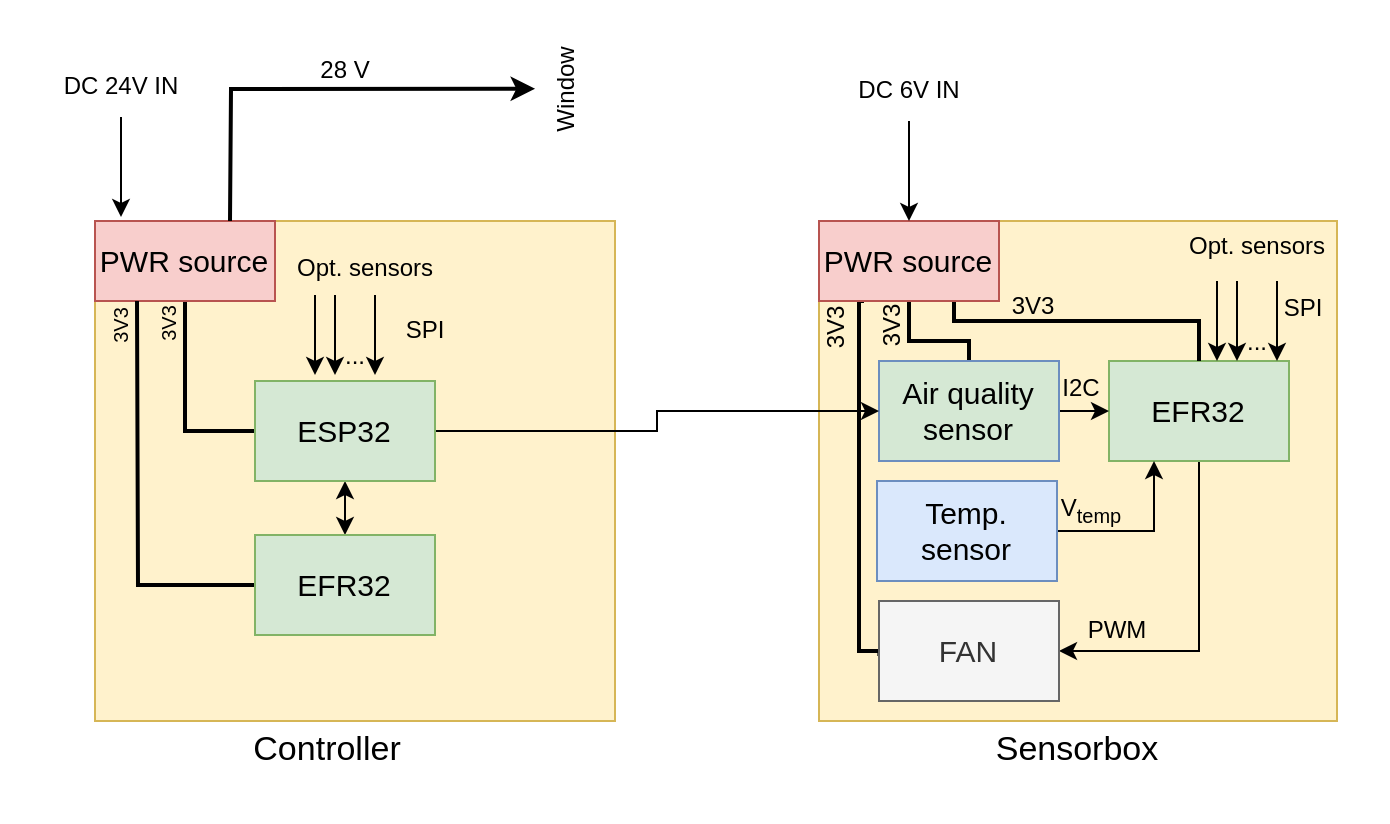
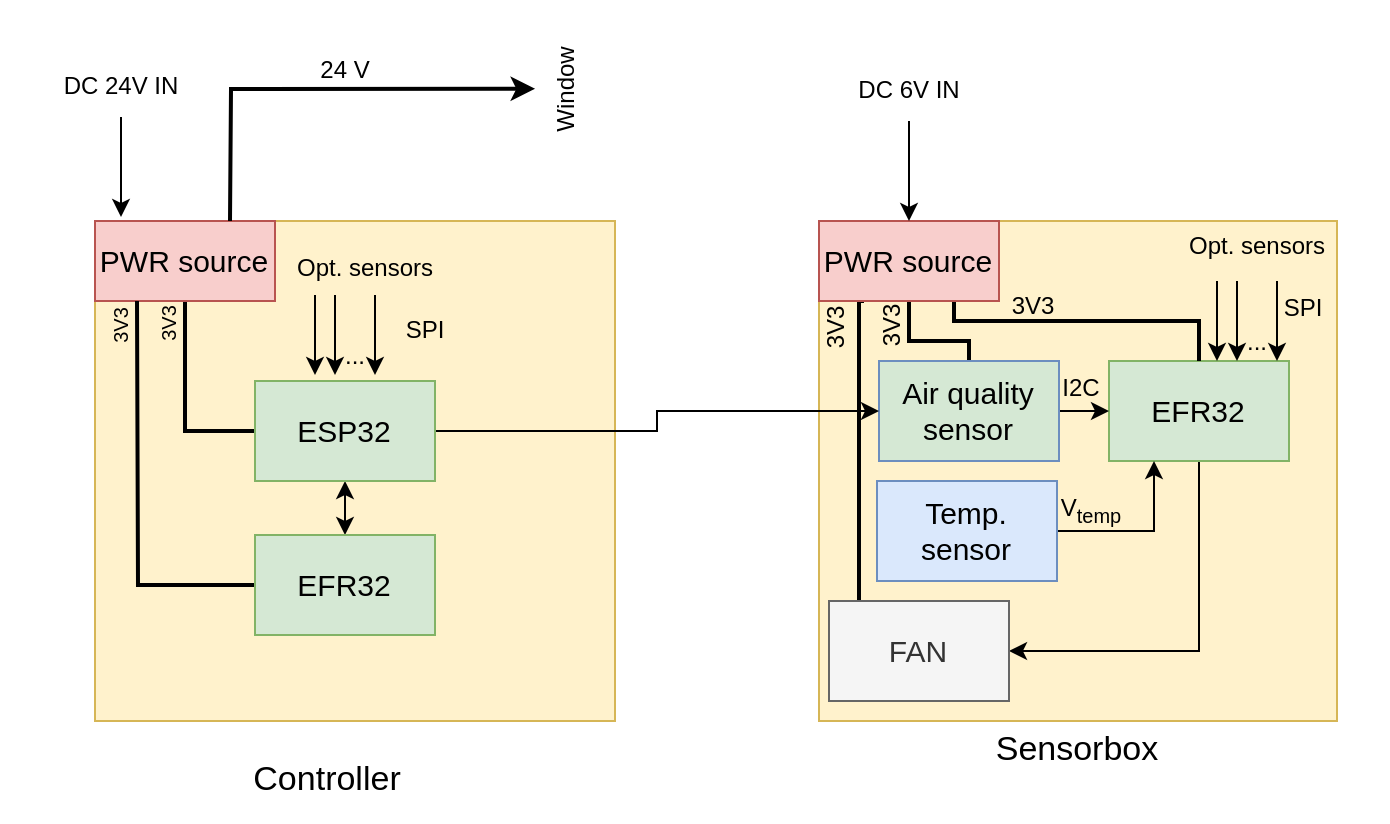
(346, 71) -> (346, 71)
(1117, 631) -> none
(969, 651) -> (919, 651)
(327, 751) -> (327, 781)
